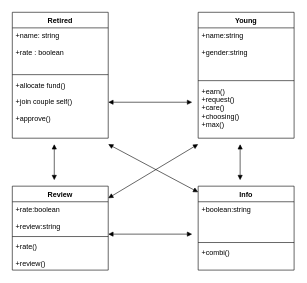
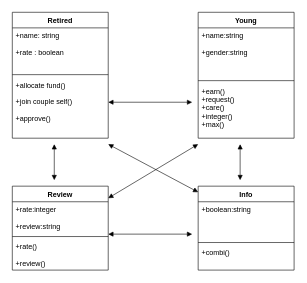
(216, 91) -> (216, 91)
(40, 210) -> (40, 210)
